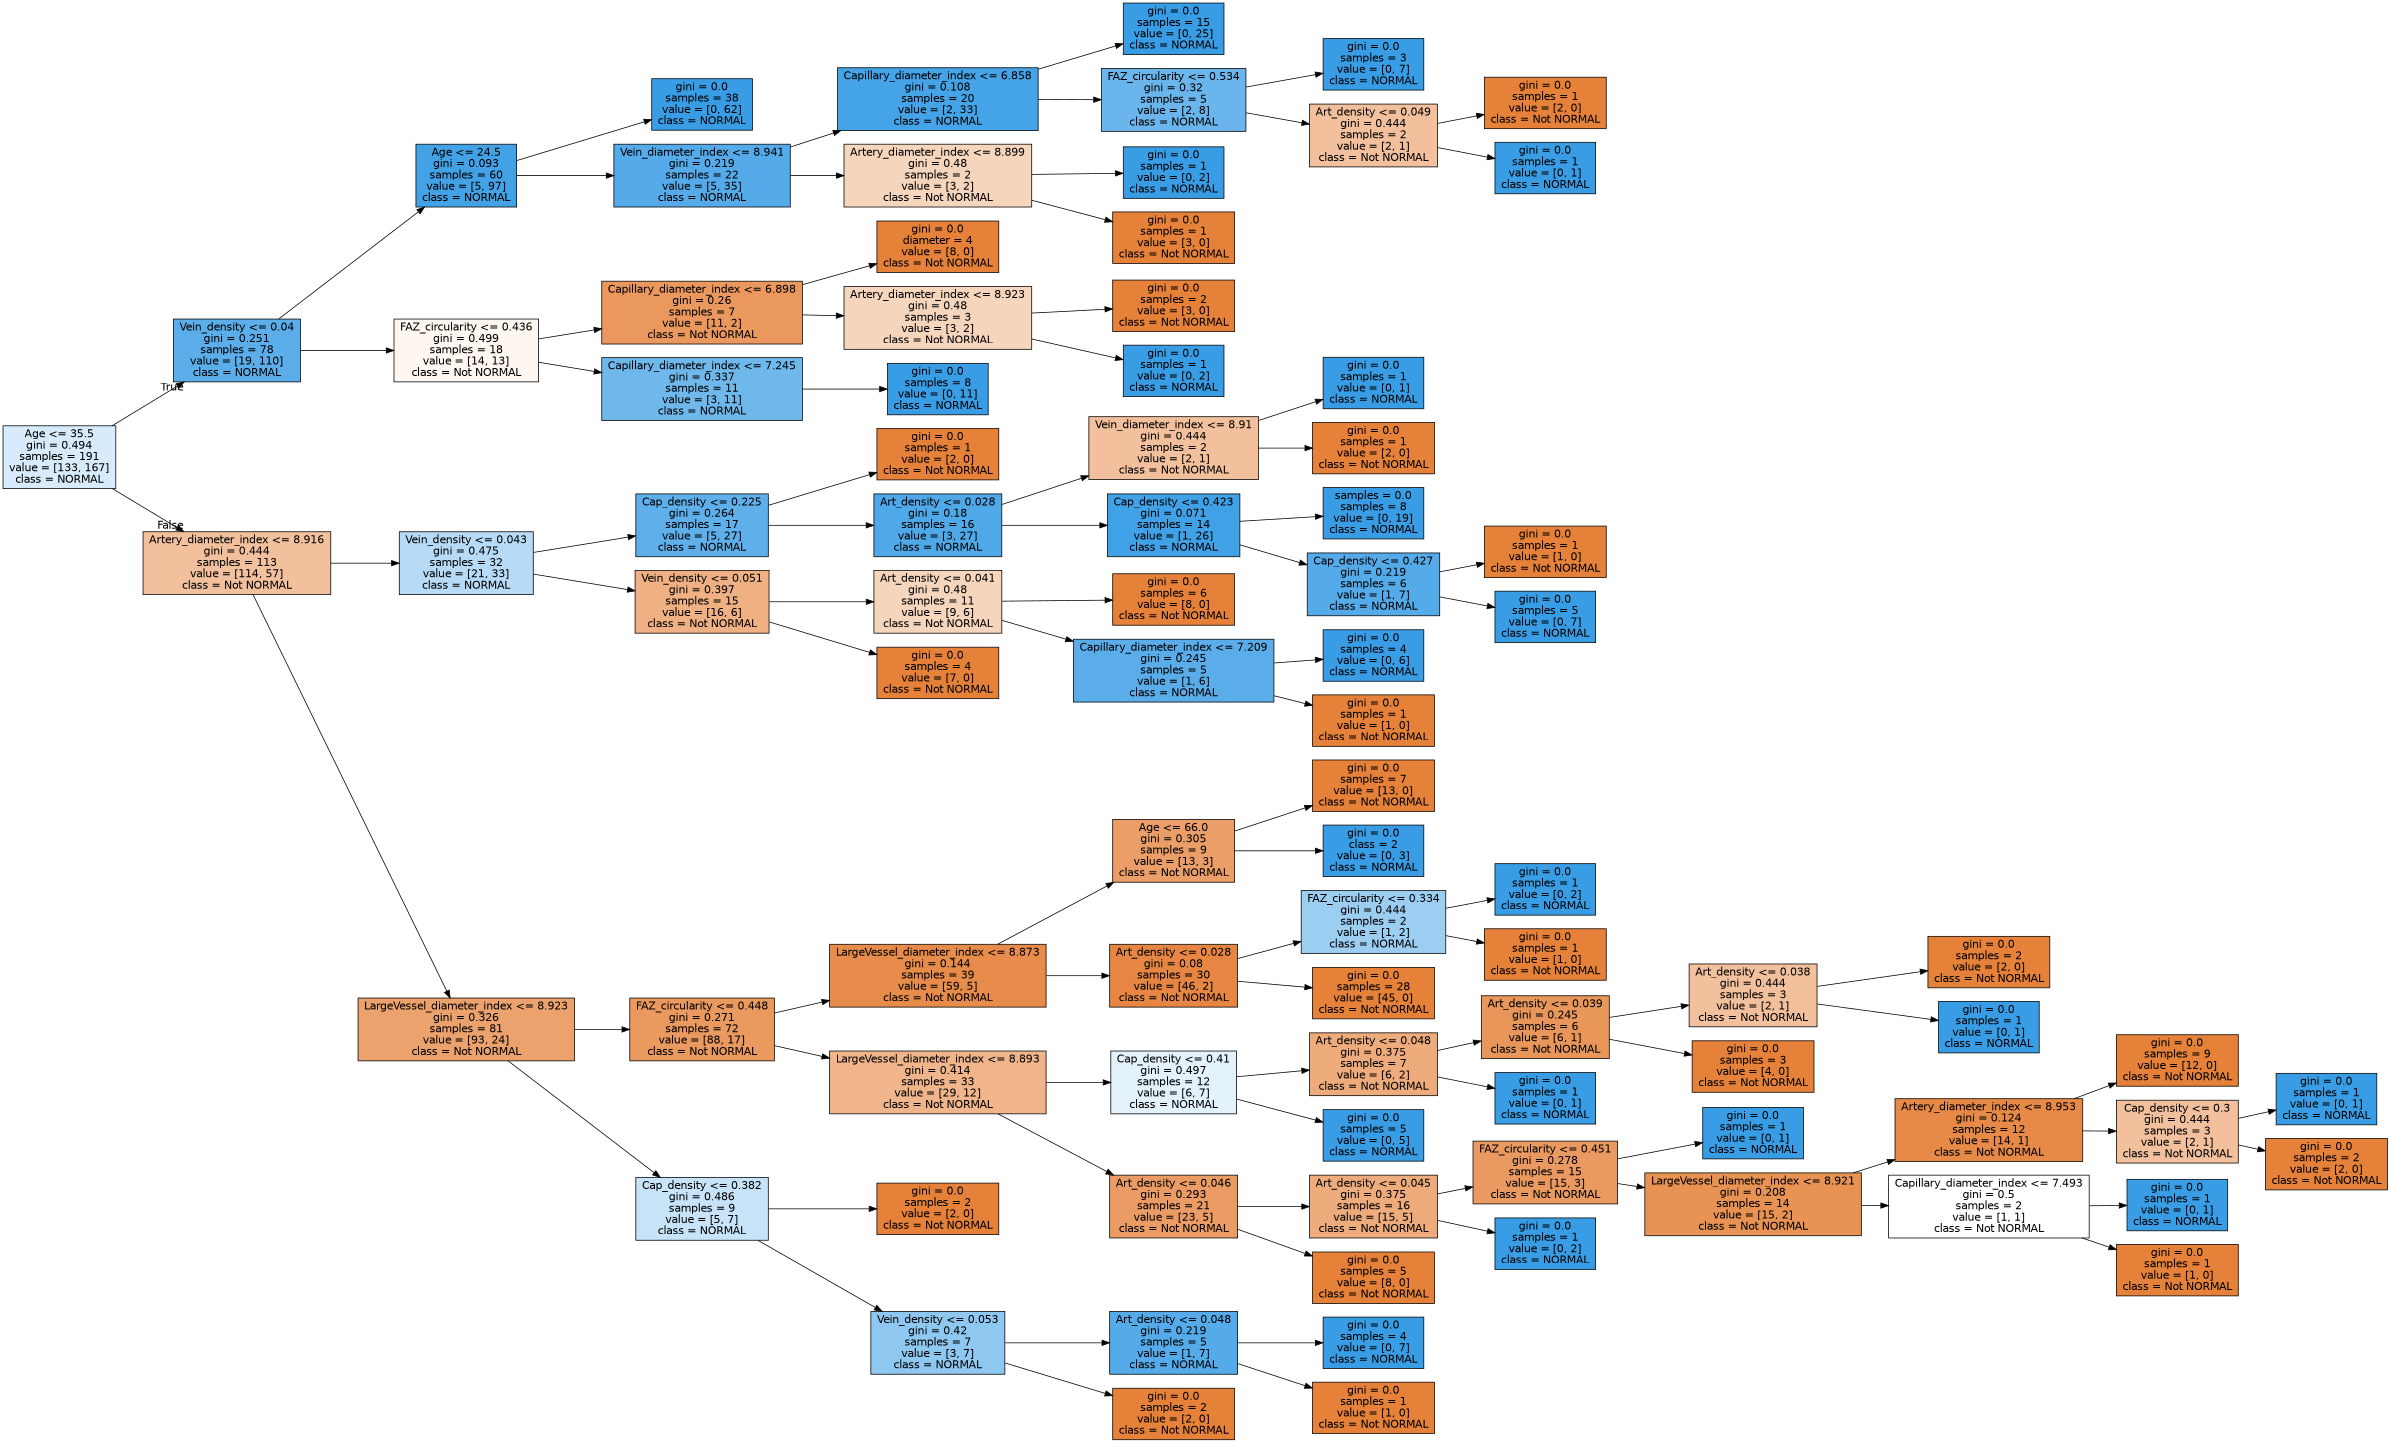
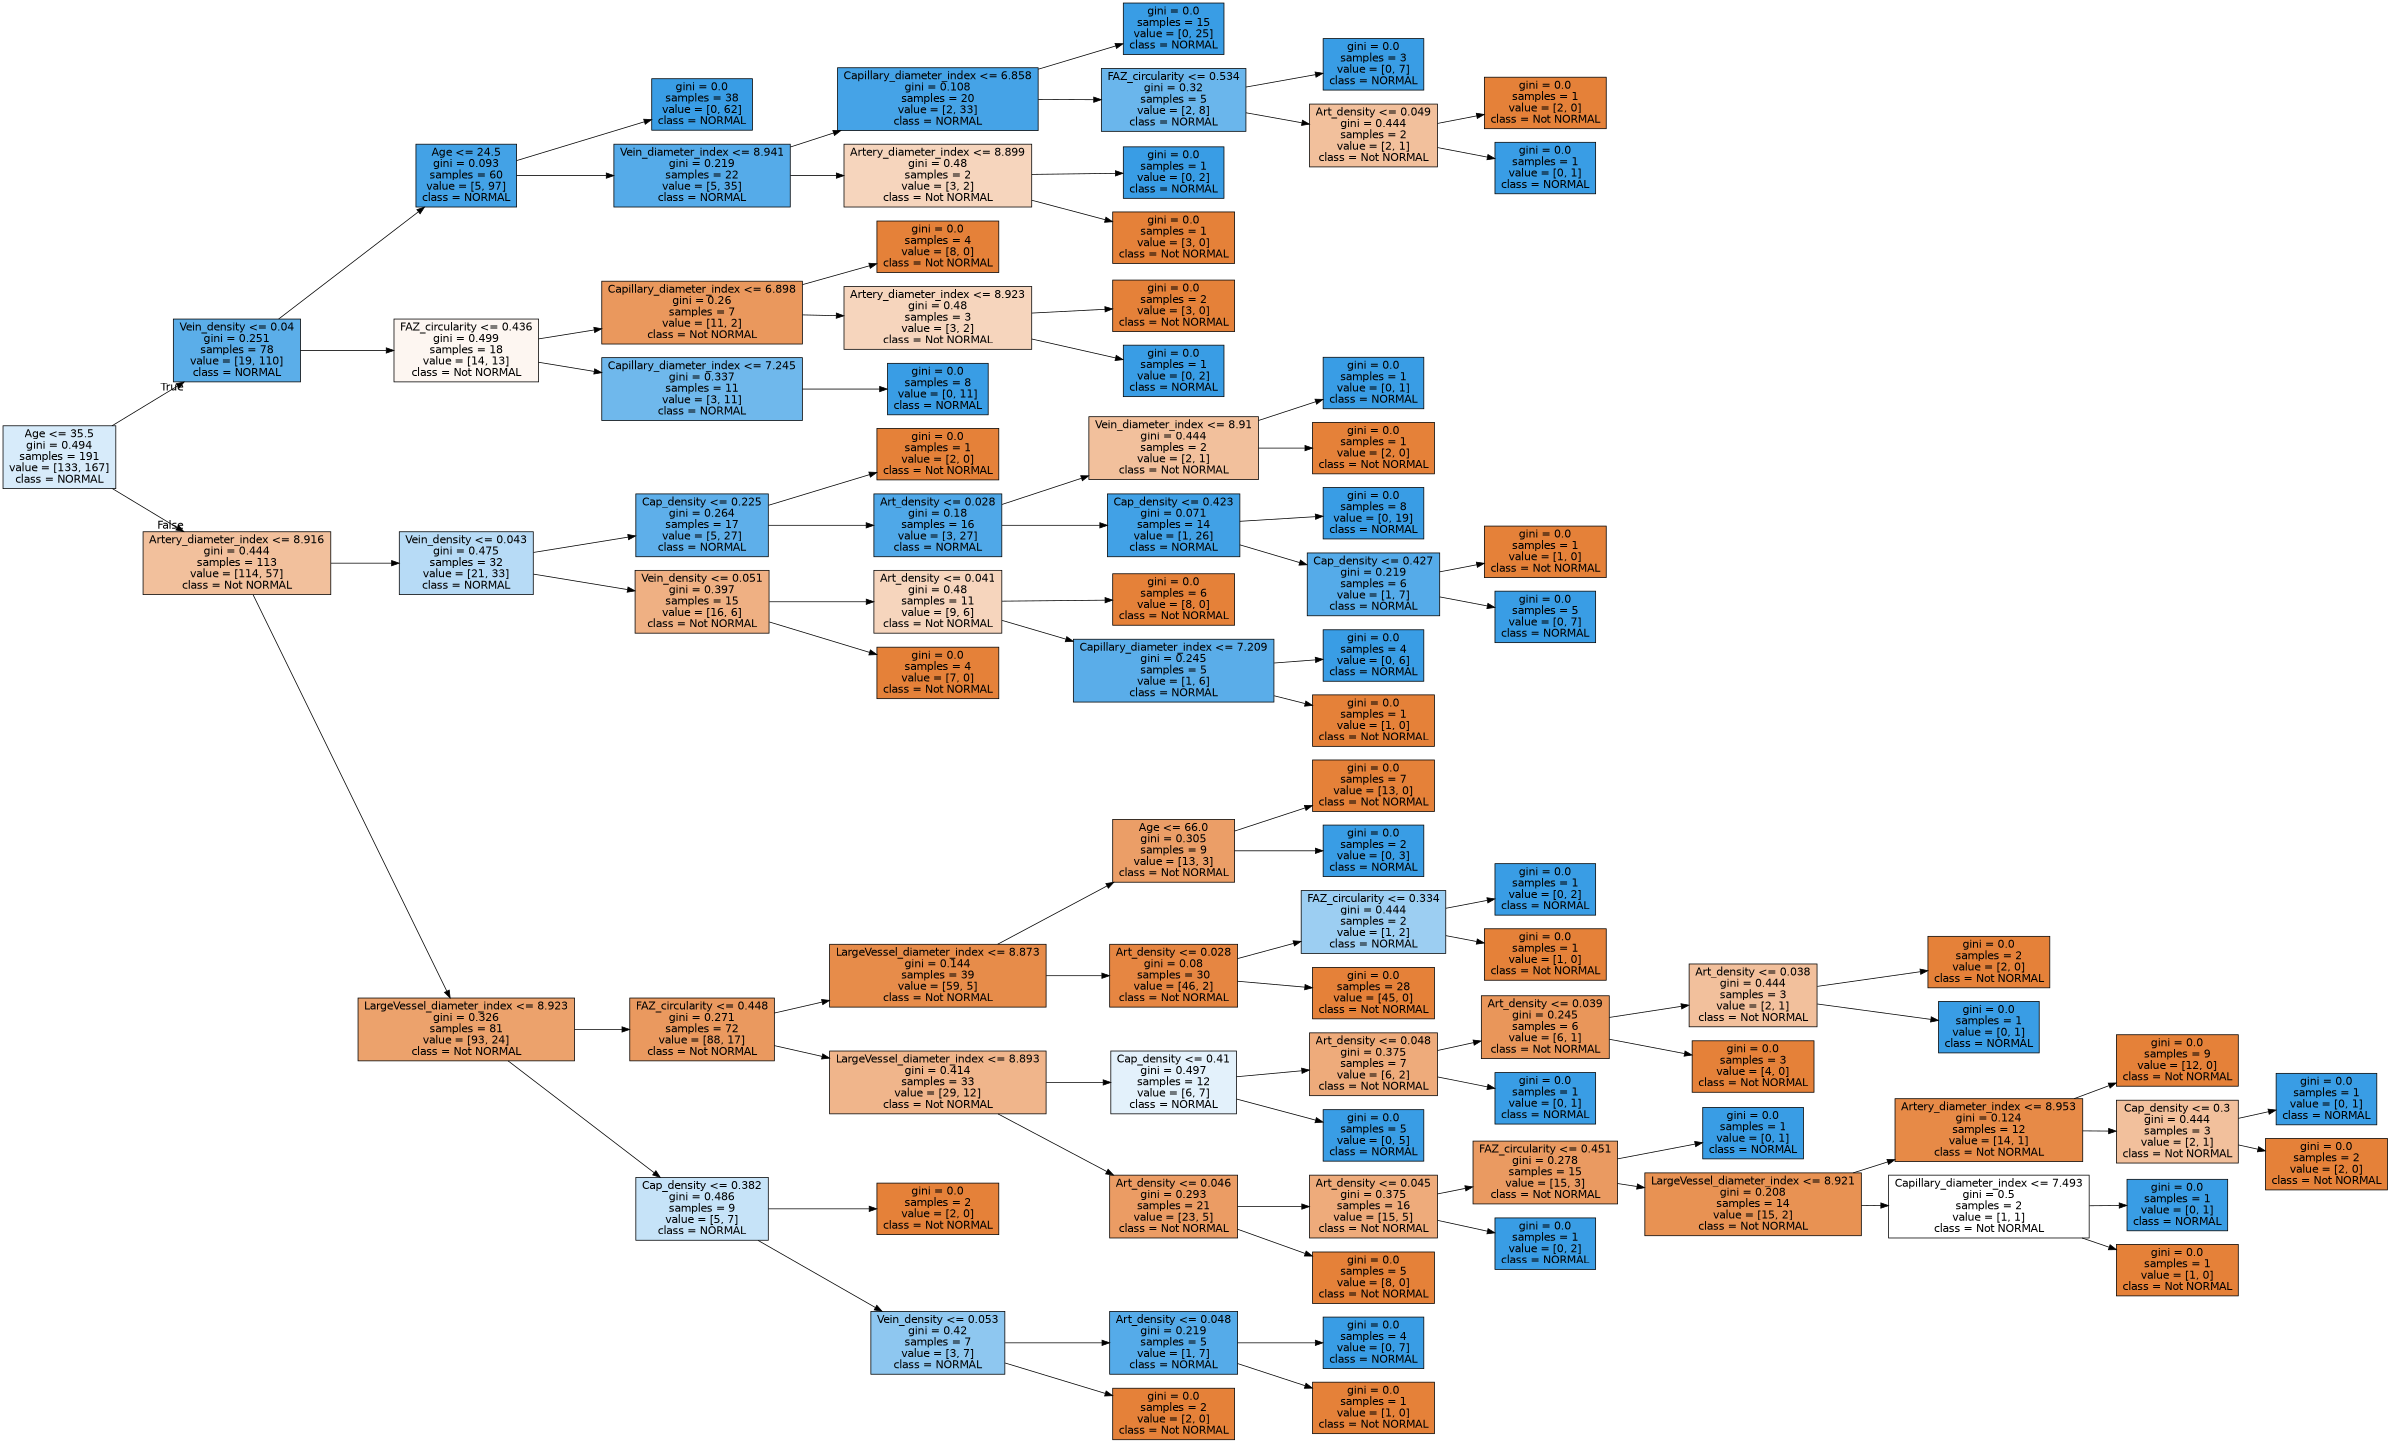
(938, 247) -> (938, 247)
(1373, 513) -> (1373, 513)
(1373, 851) -> (1373, 851)
